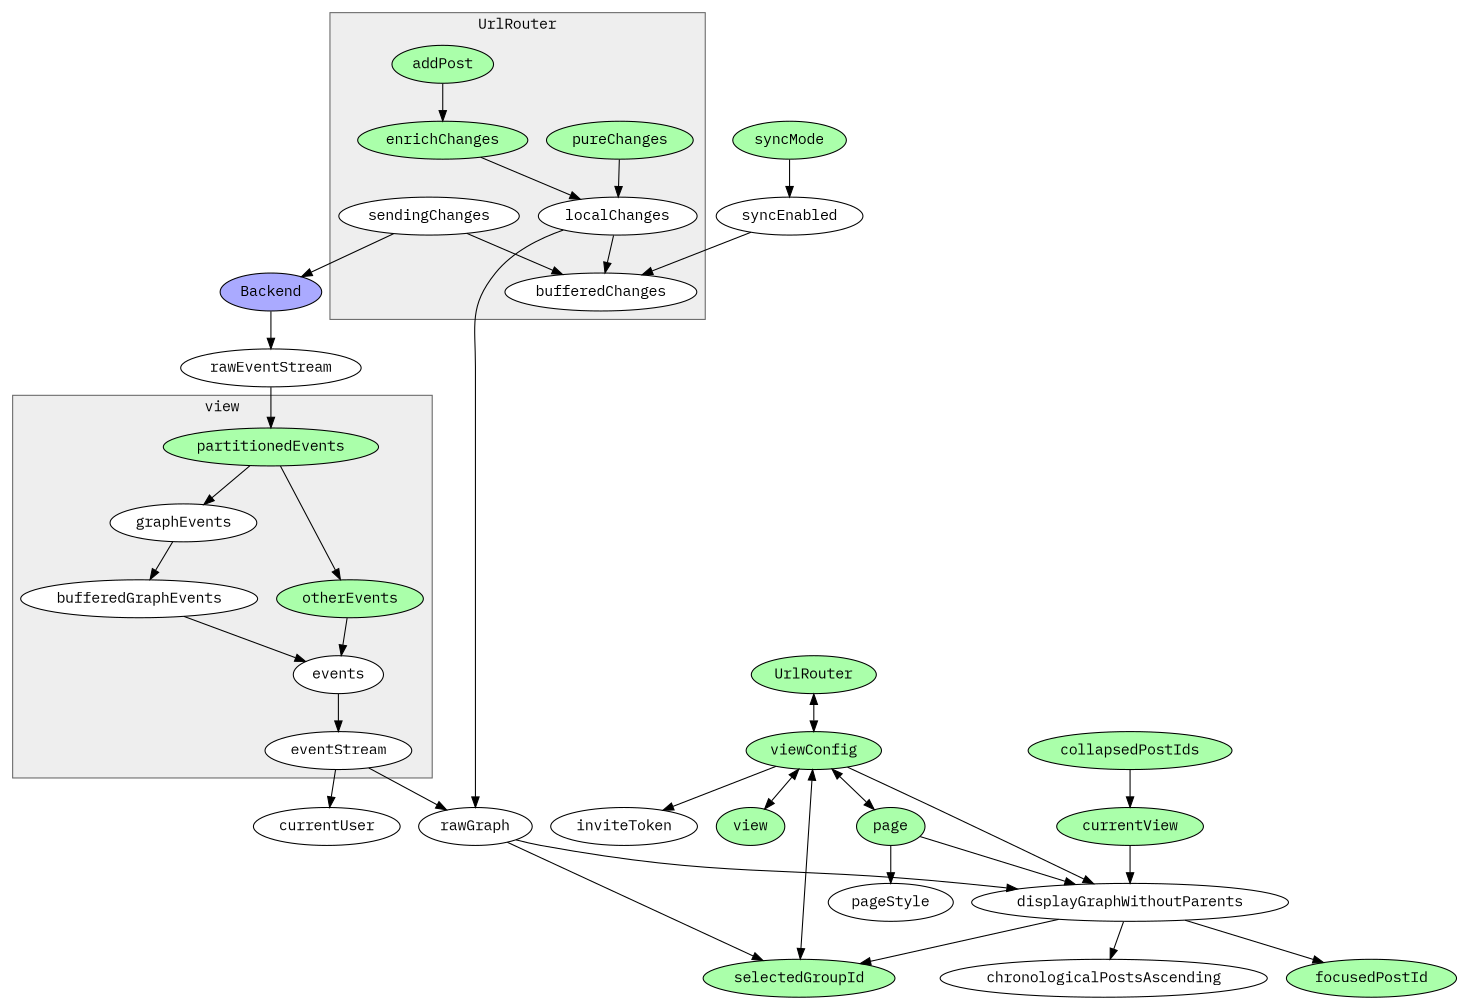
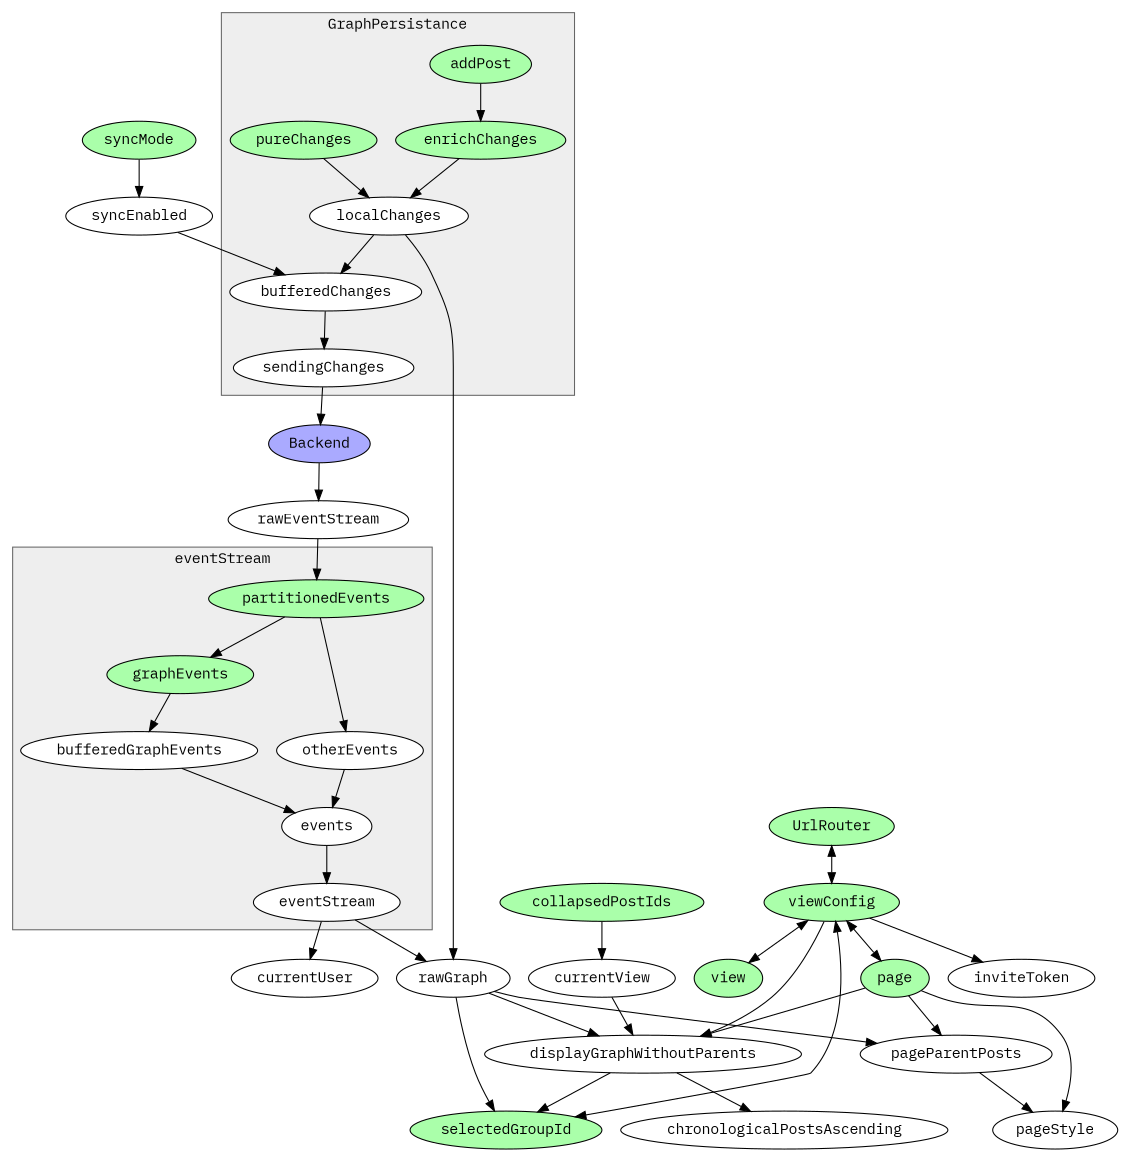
(518, 25) -> (398, 25)
(508, 251) -> (325, 325)
(222, 407) -> (222, 559)
(183, 523) -> (180, 675)
(350, 599) -> (350, 751)
(1130, 826) -> (602, 978)
(1371, 978) -> none
none -> (956, 1054)
